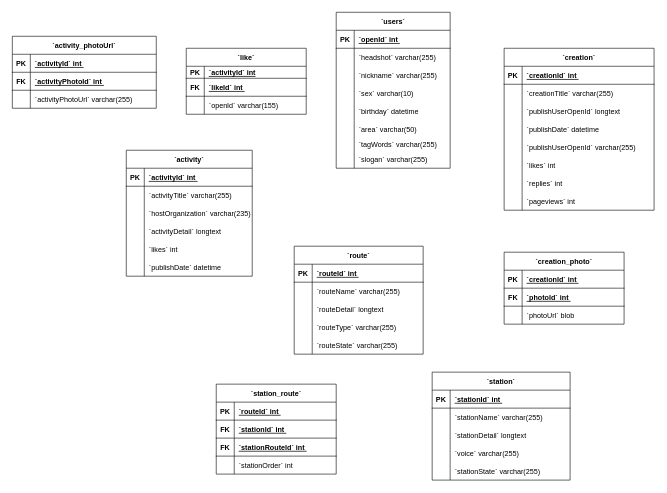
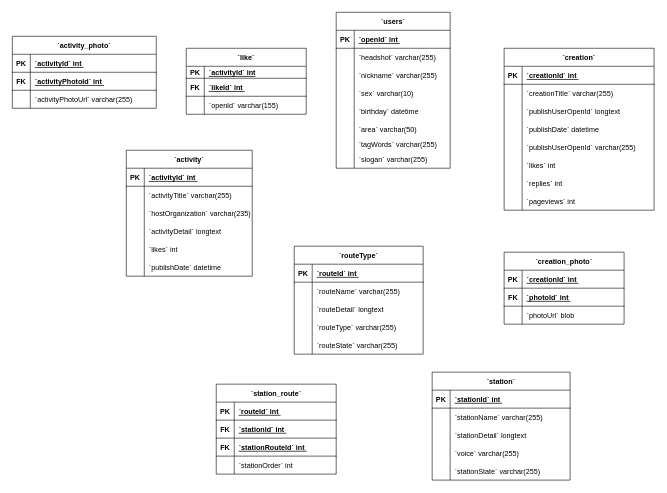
(84, 46) -> (84, 46)
(359, 256) -> (359, 256)
